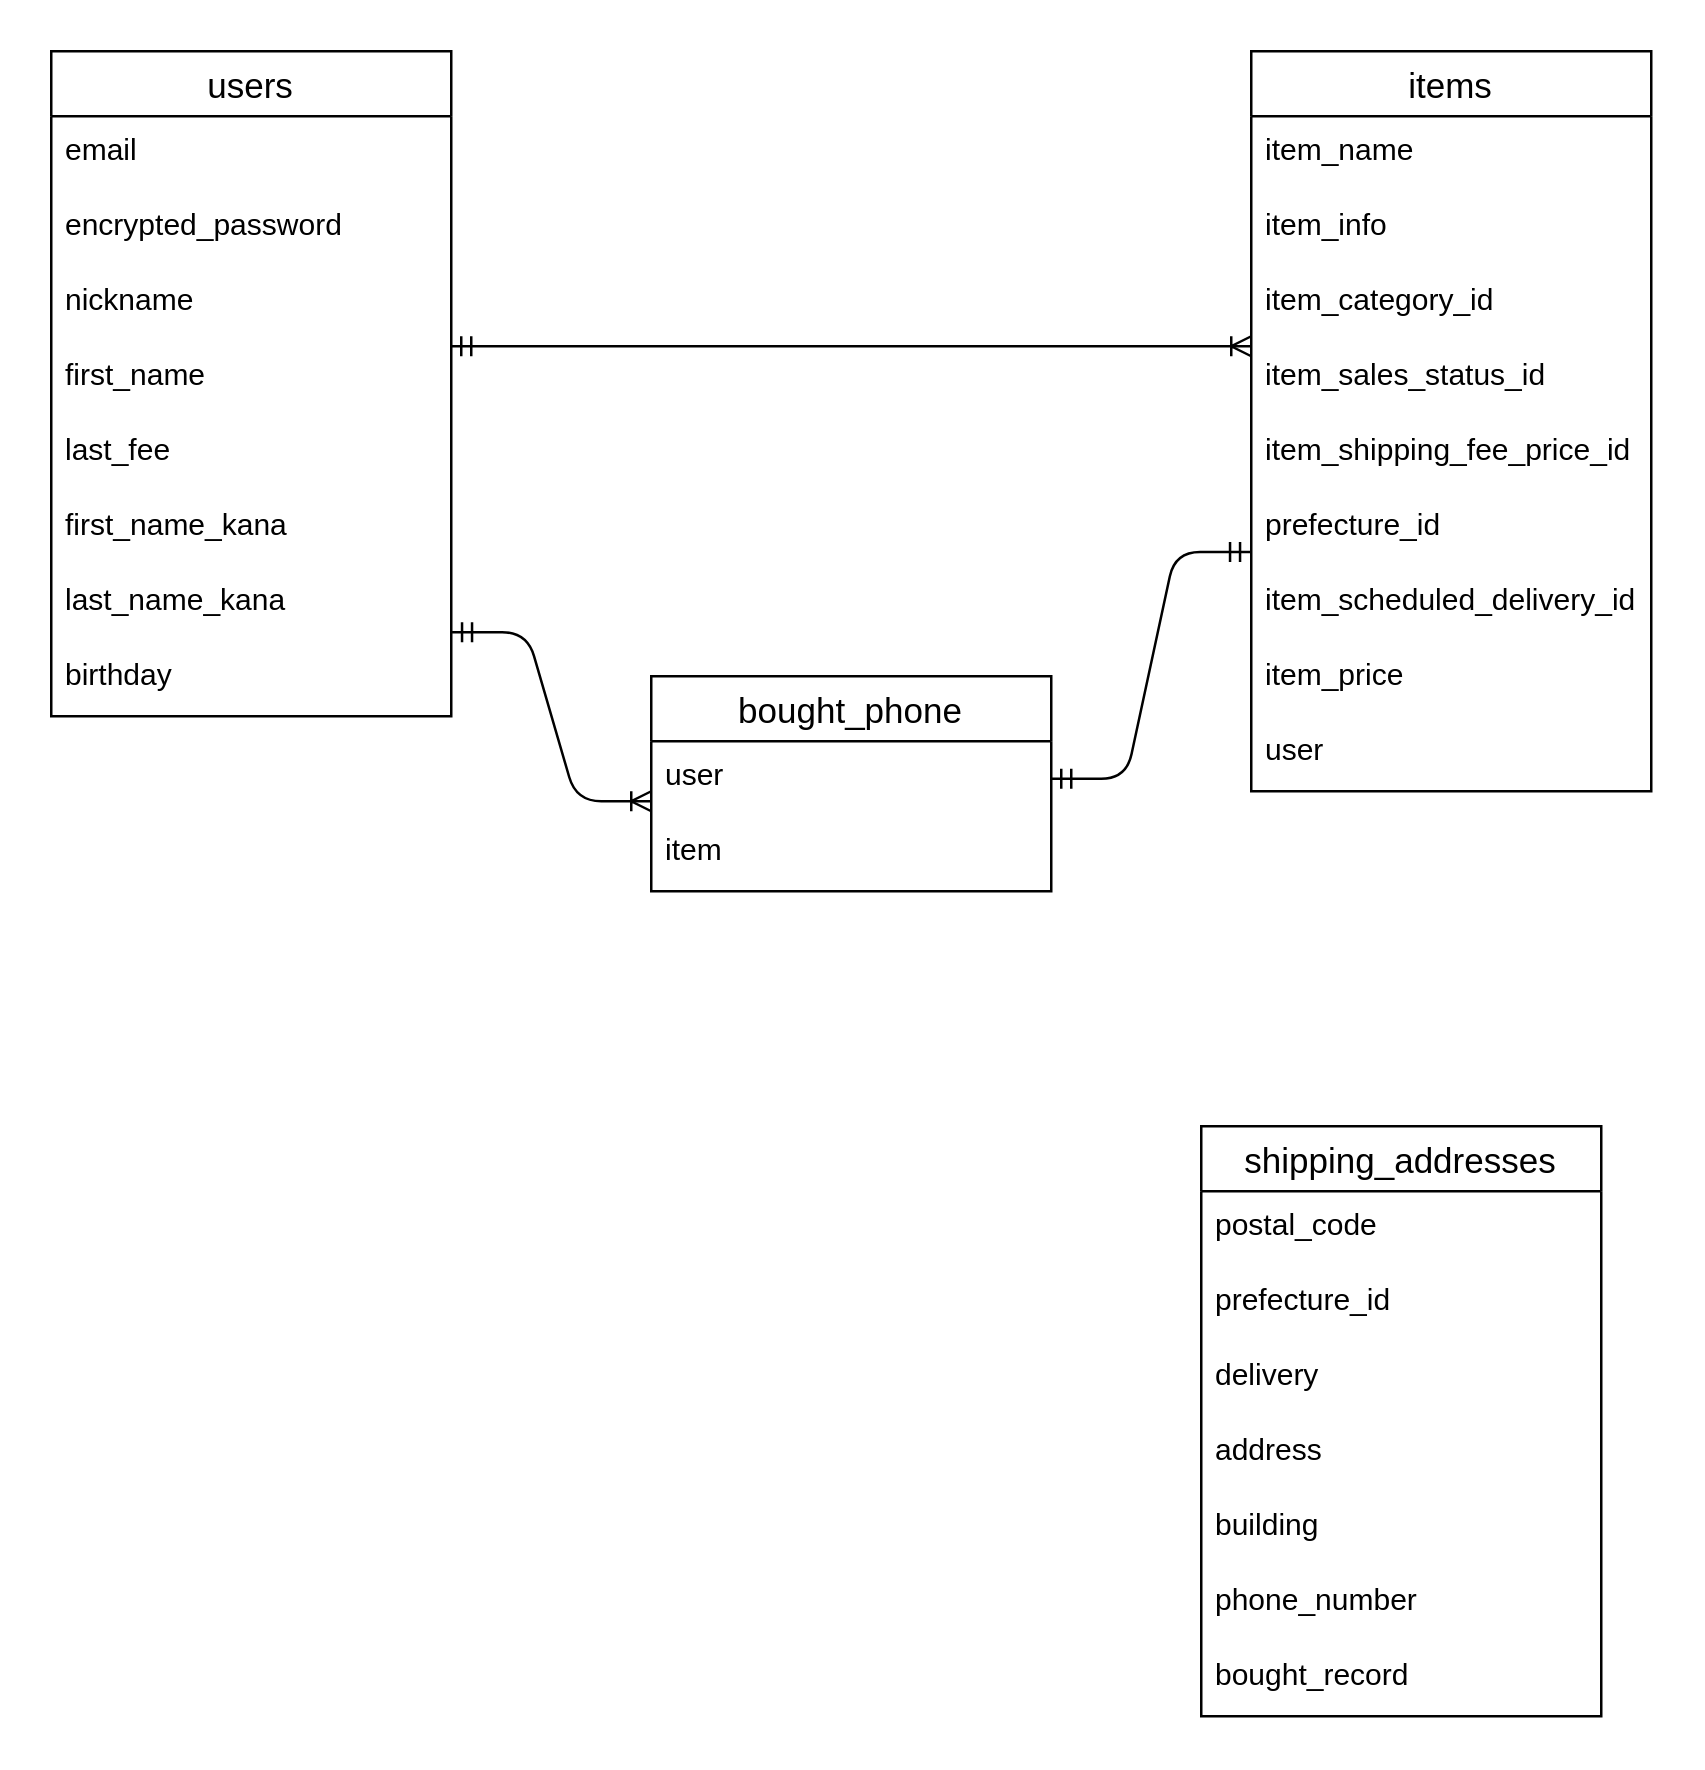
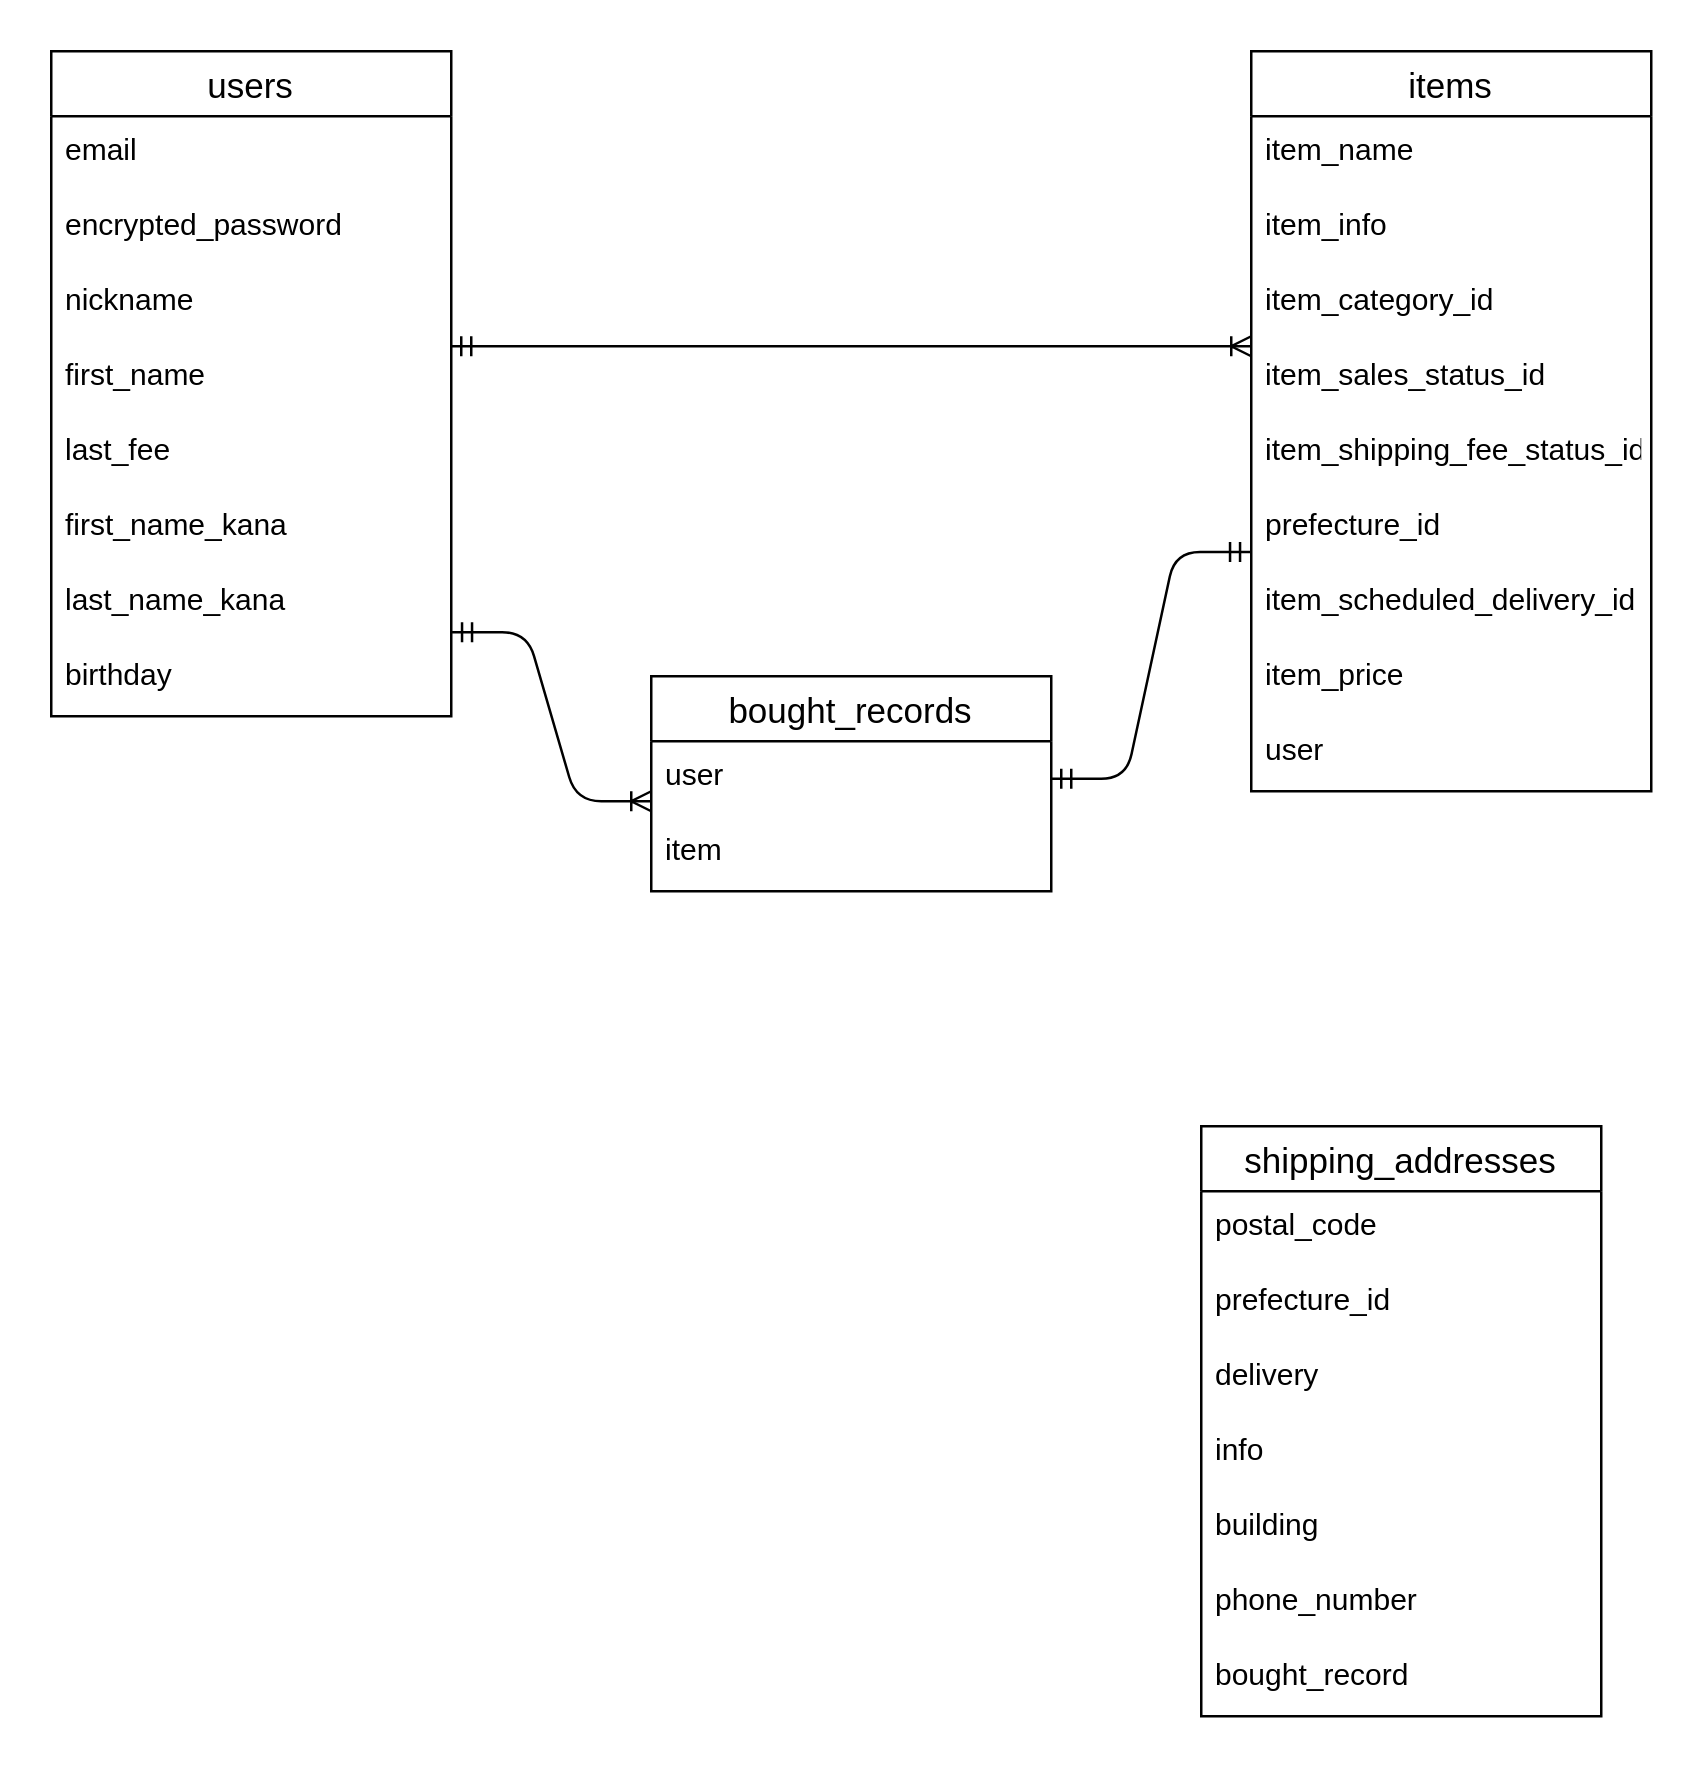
(1464, 450) -> (1476, 450)
(850, 711) -> (850, 711)
(1274, 1450) -> (1245, 1450)
